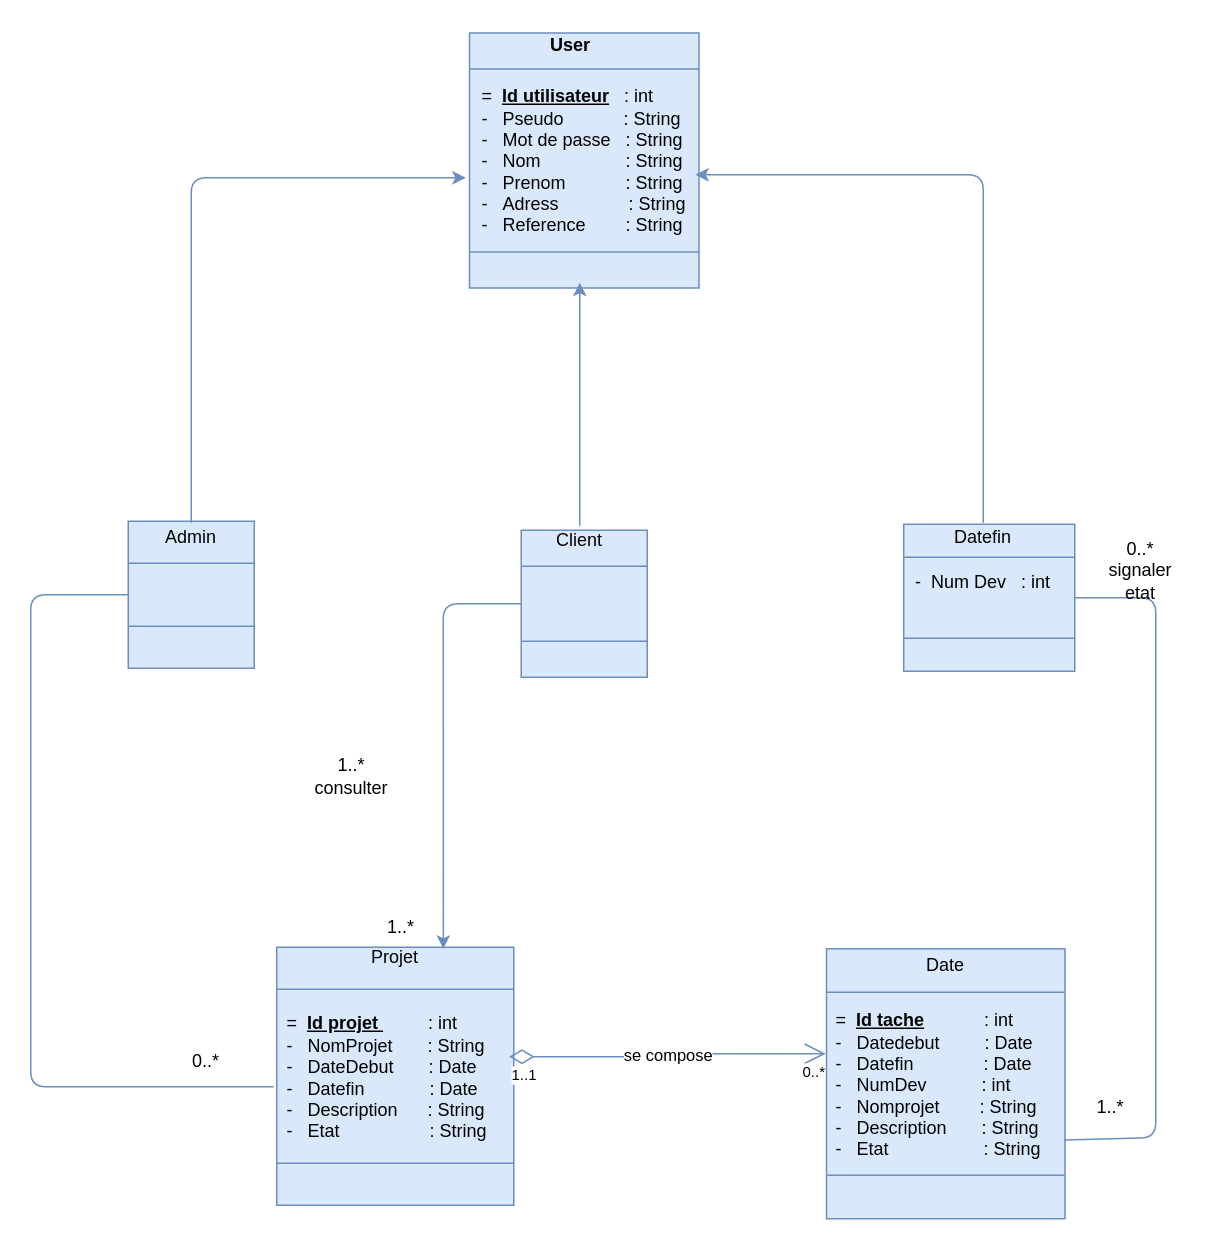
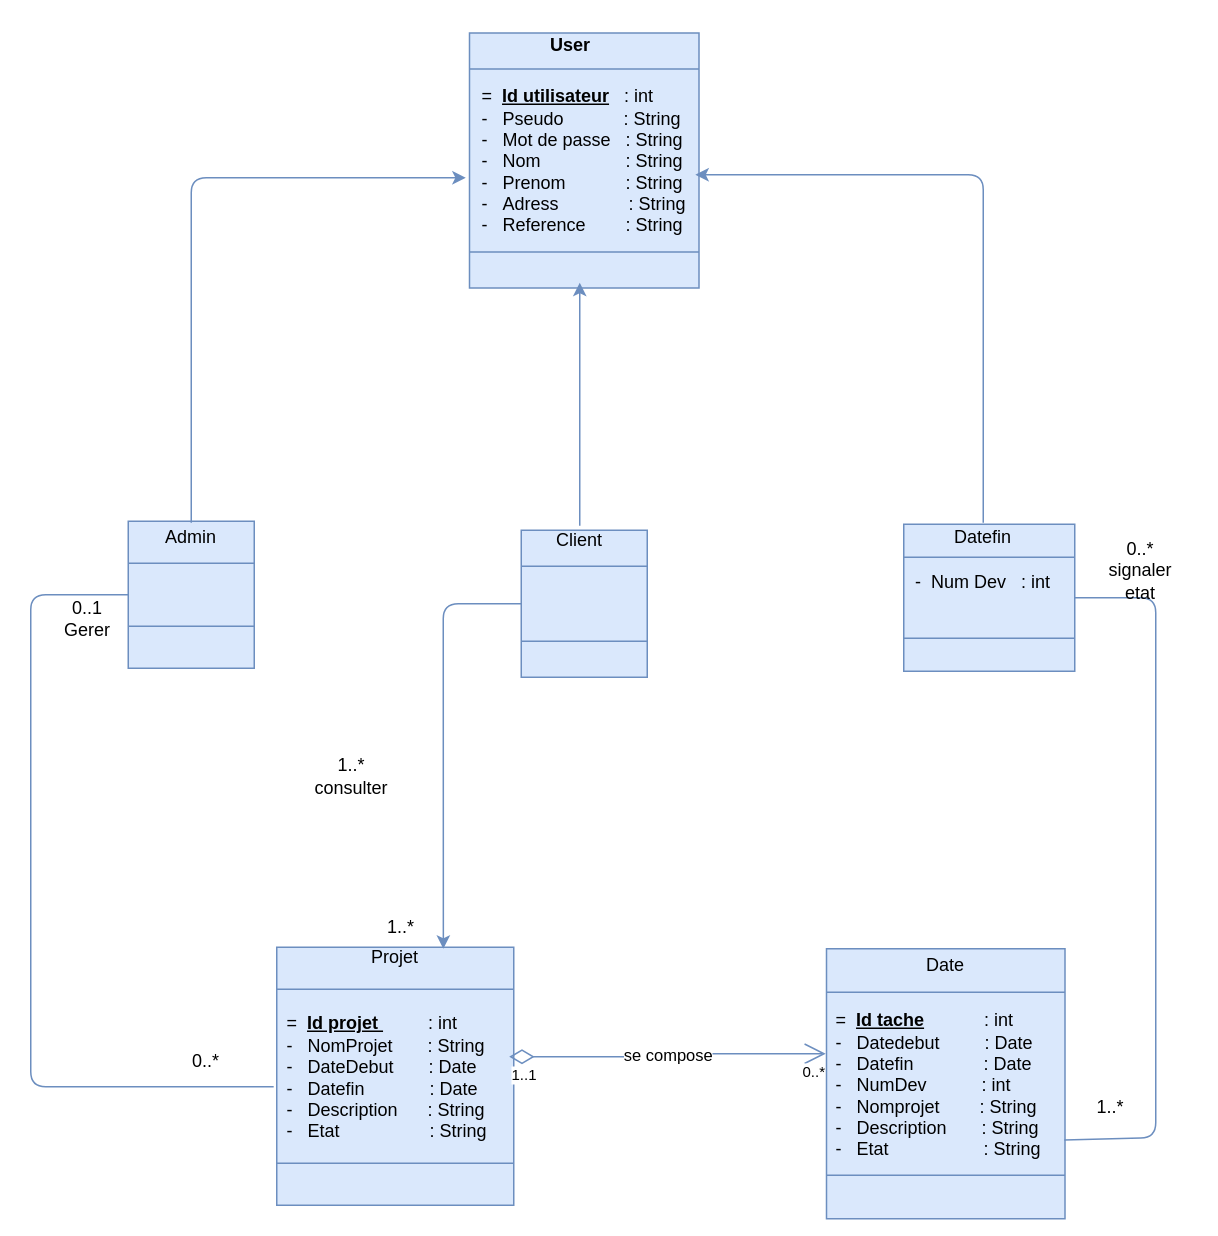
none -> (88, 619)
